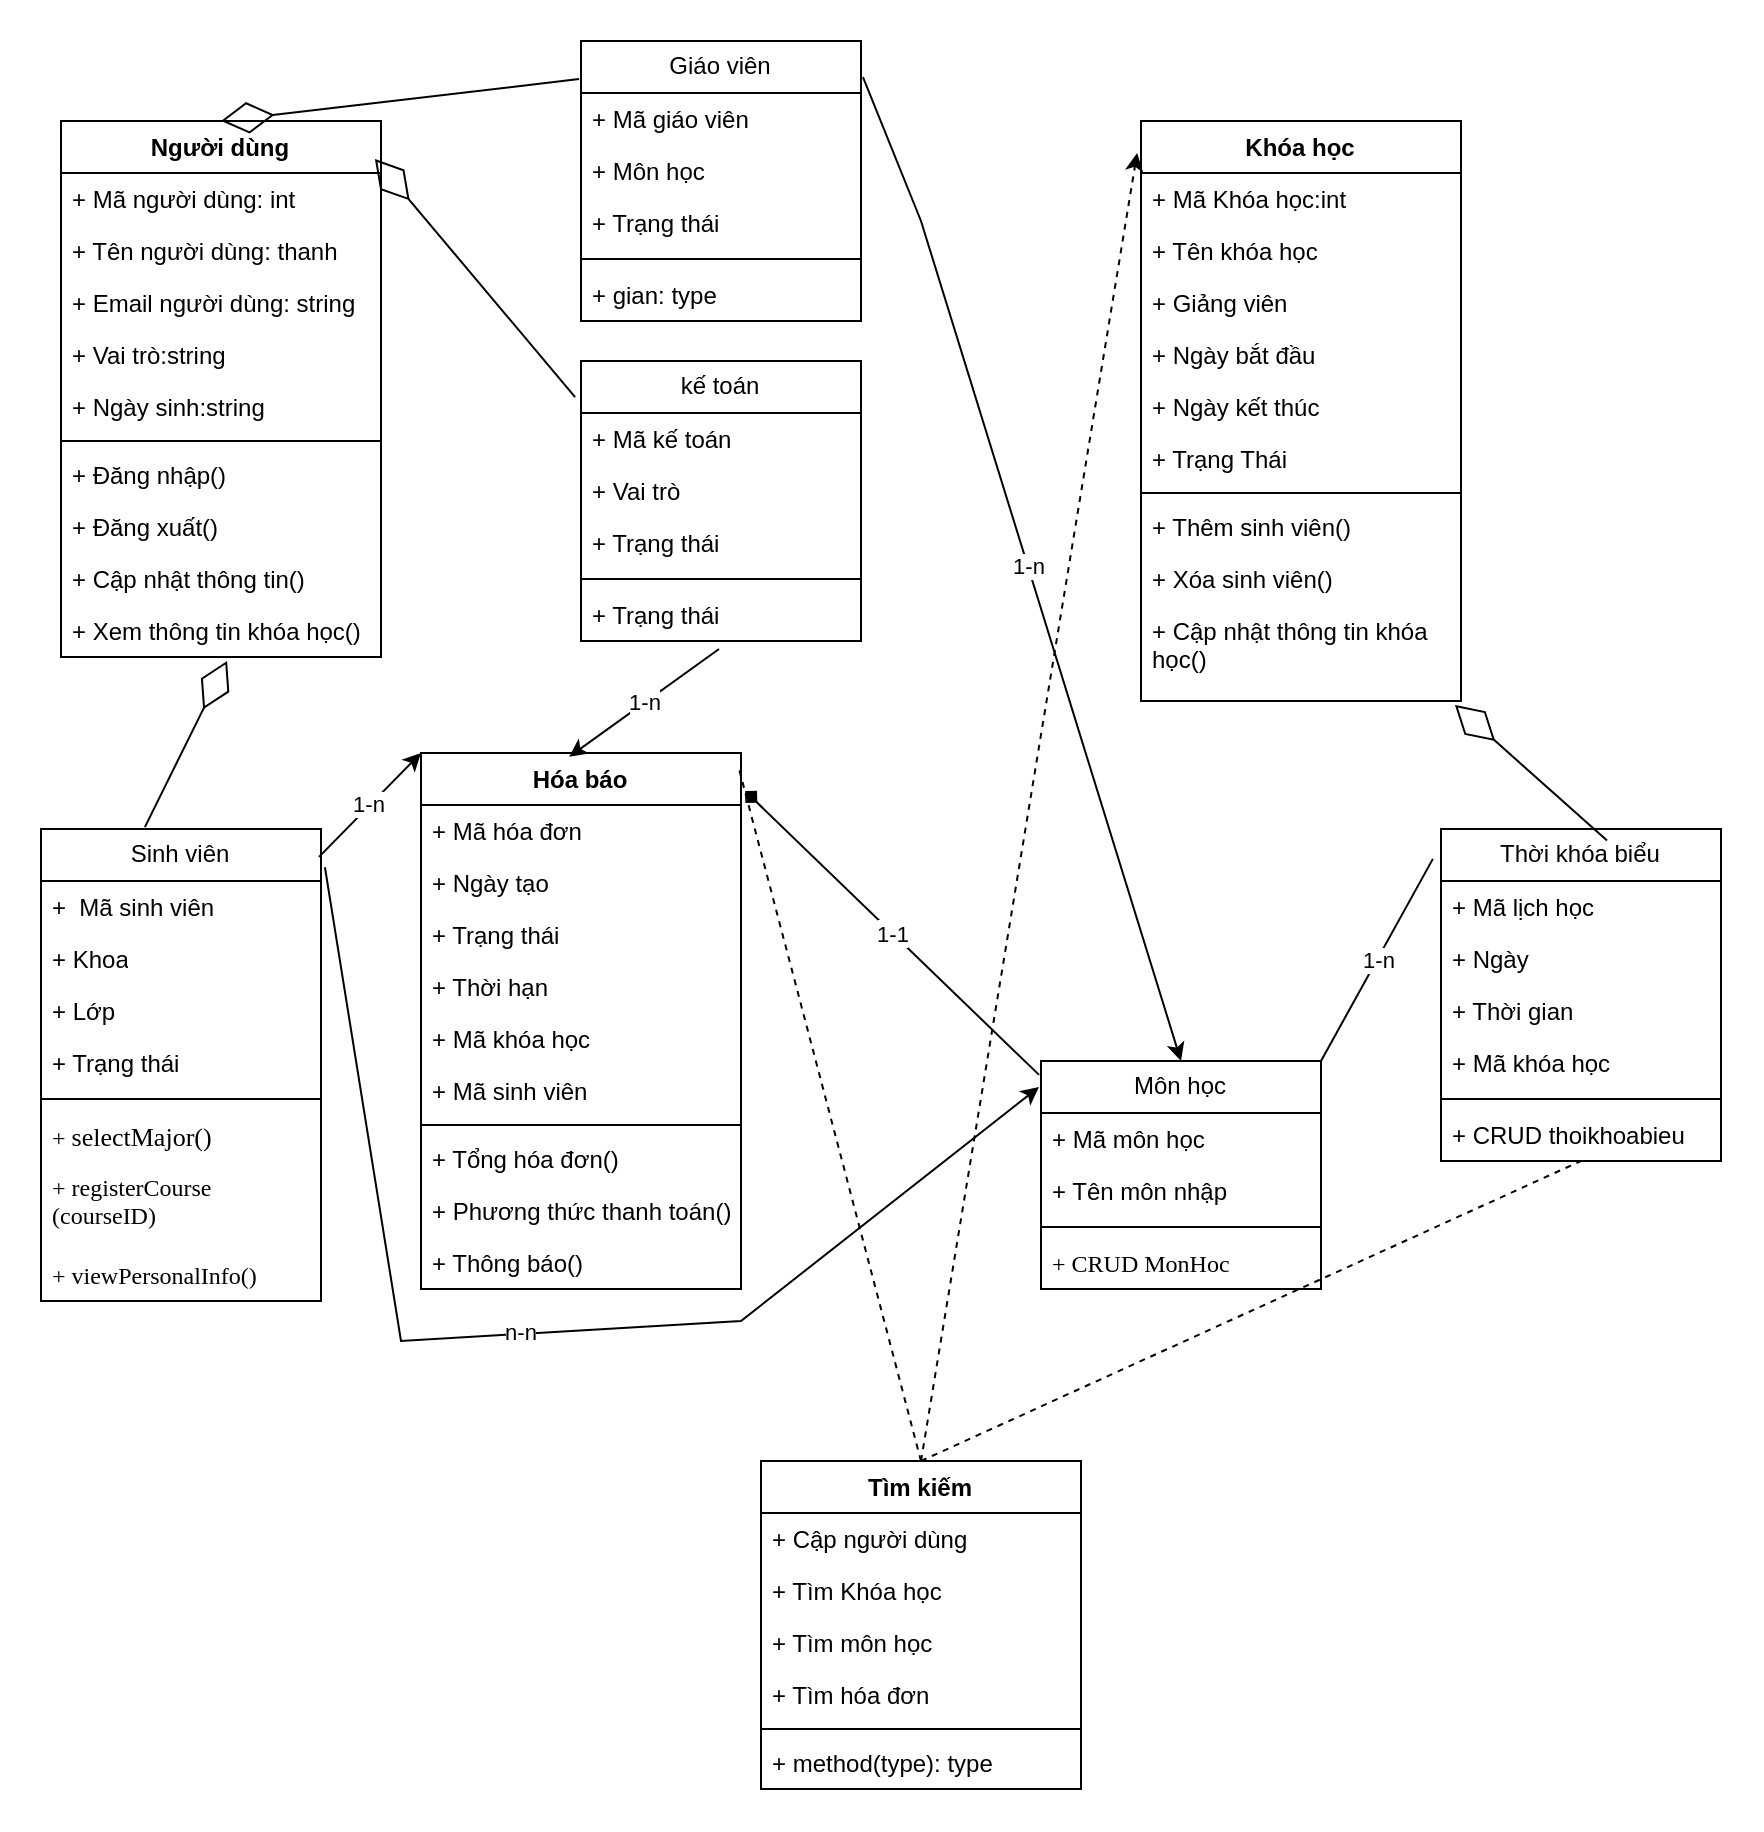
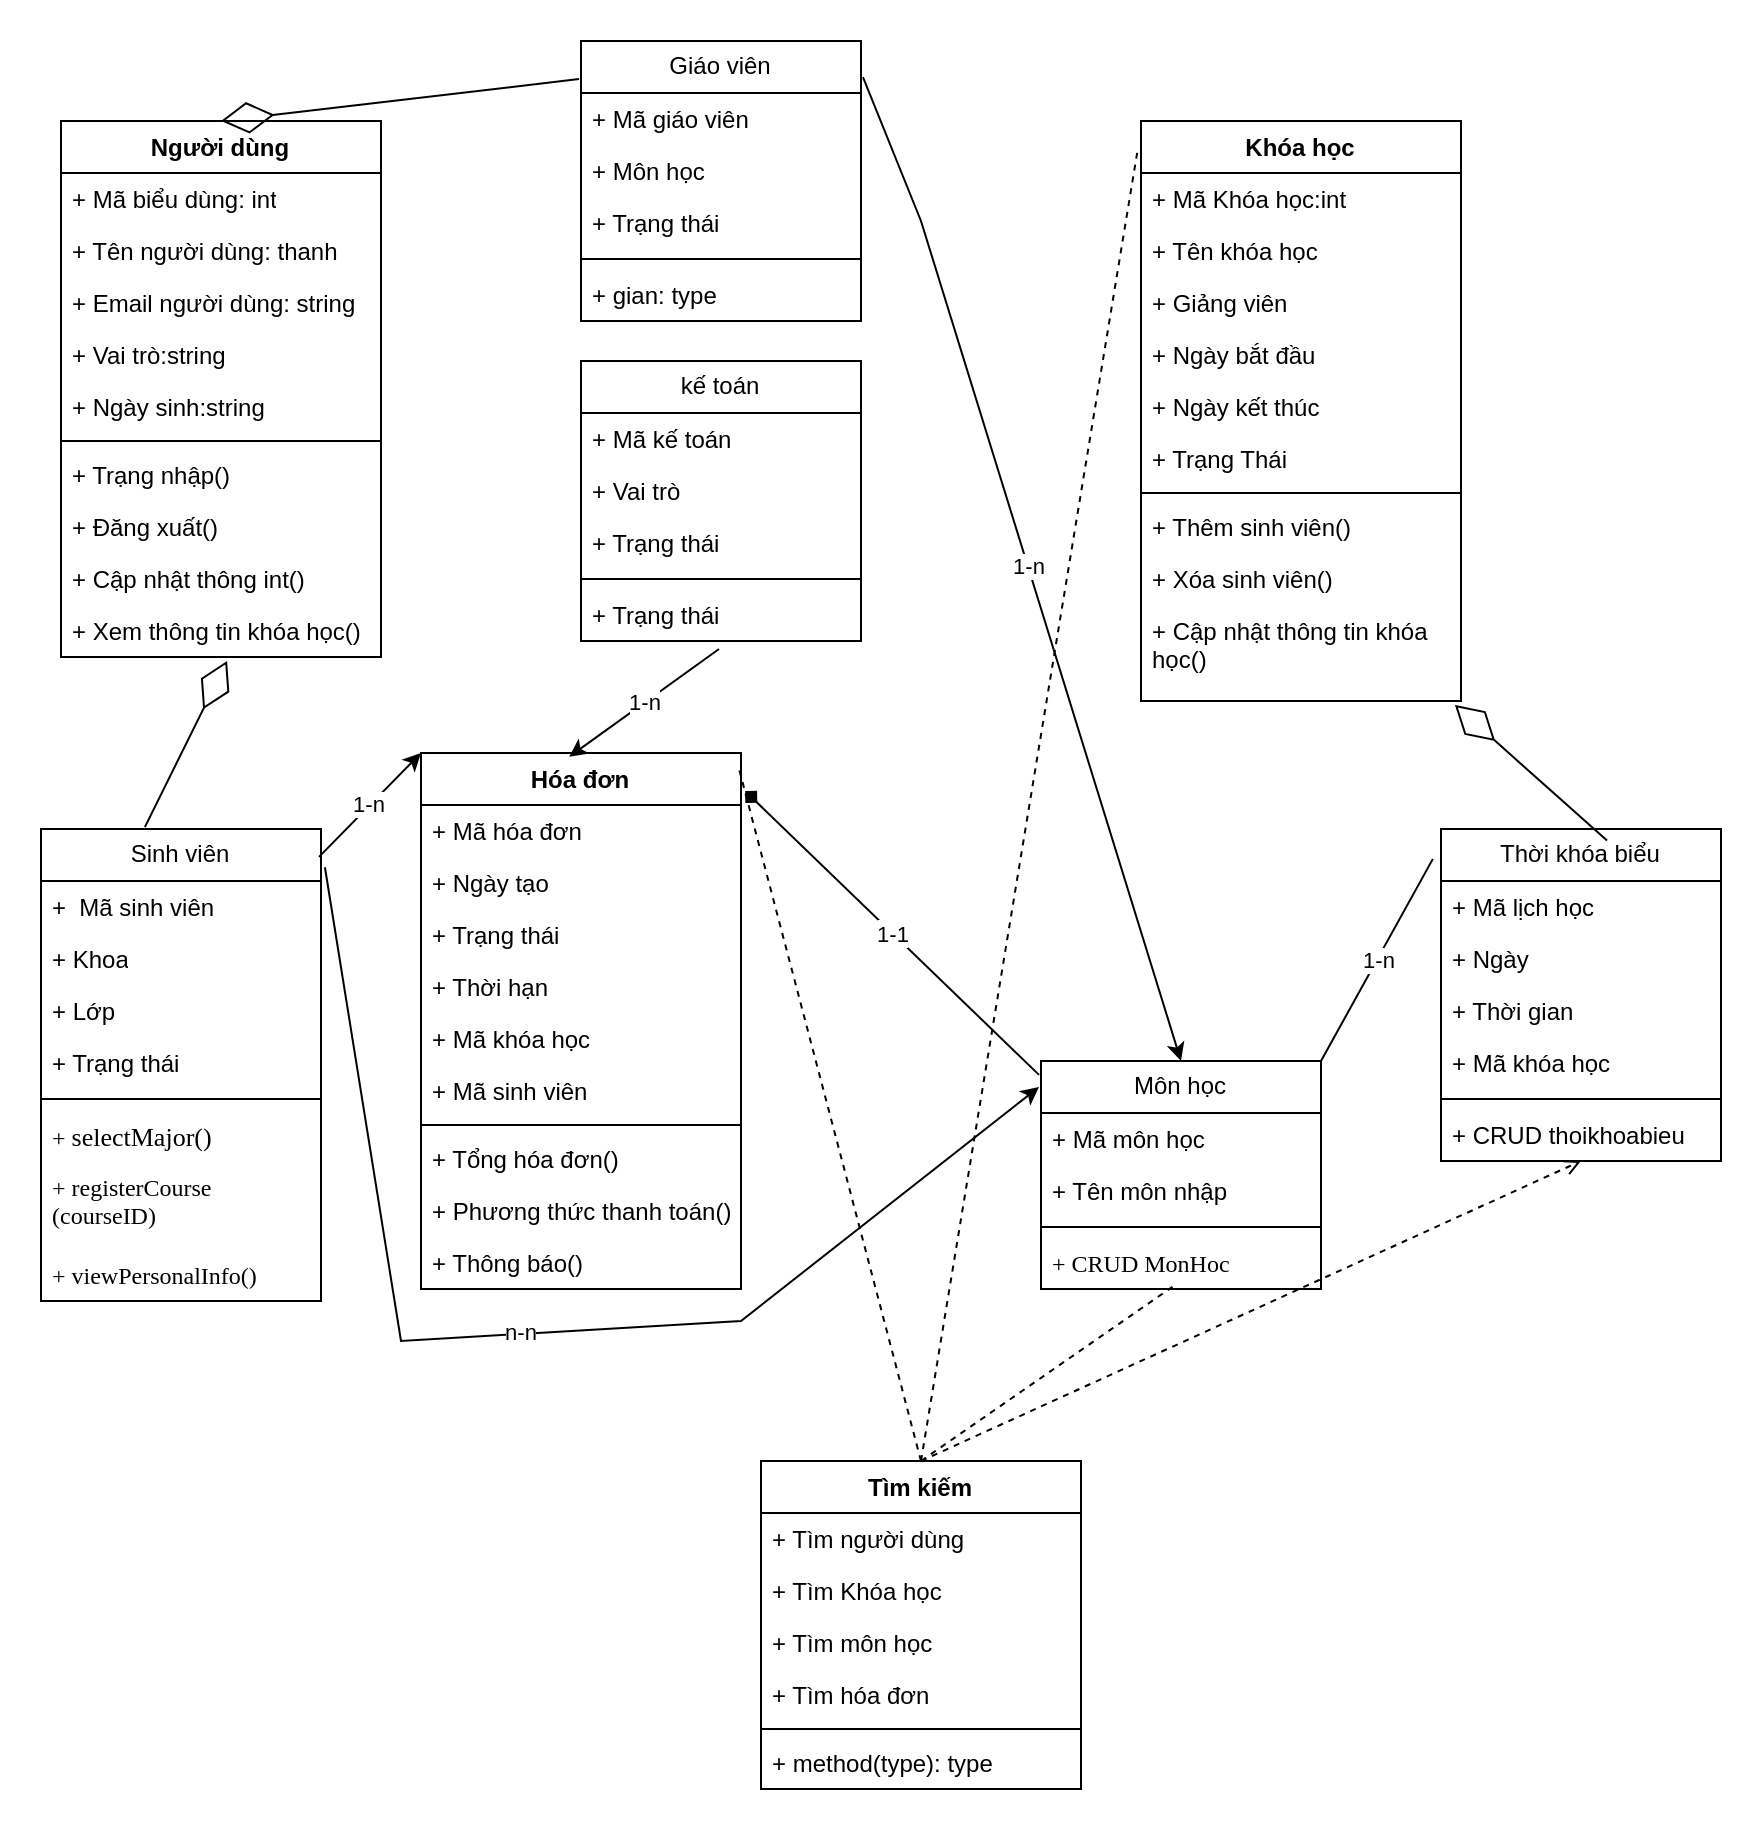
(1135, 167) -> (1136, 161)
(186, 201) -> (179, 201)
(492, 298) -> none
(154, 477) -> (161, 477)
(205, 581) -> (205, 581)
(581, 781) -> (581, 781)
(1575, 1164) -> (1573, 1165)
none -> (1053, 1369)
(868, 1541) -> (868, 1541)
